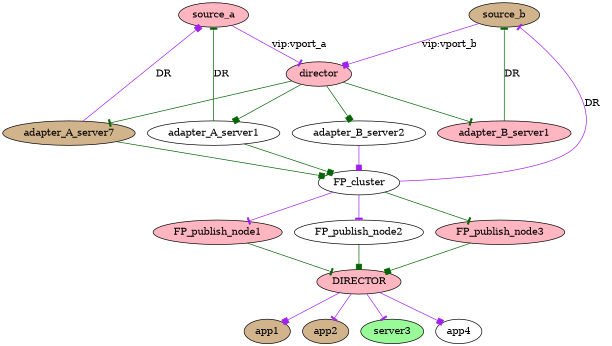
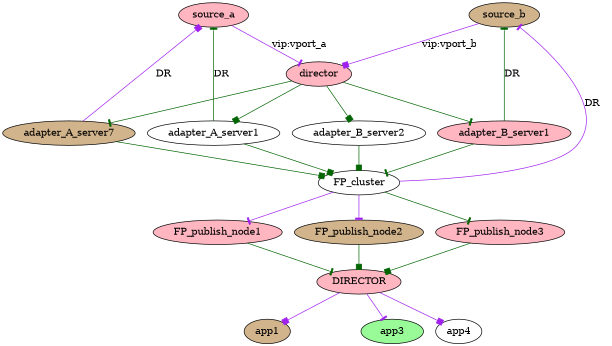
(359, 155) -> (359, 155)
none -> (431, 158)
(359, 232) -> (359, 232)
(326, 331) -> none
(392, 331) -> (392, 331)
